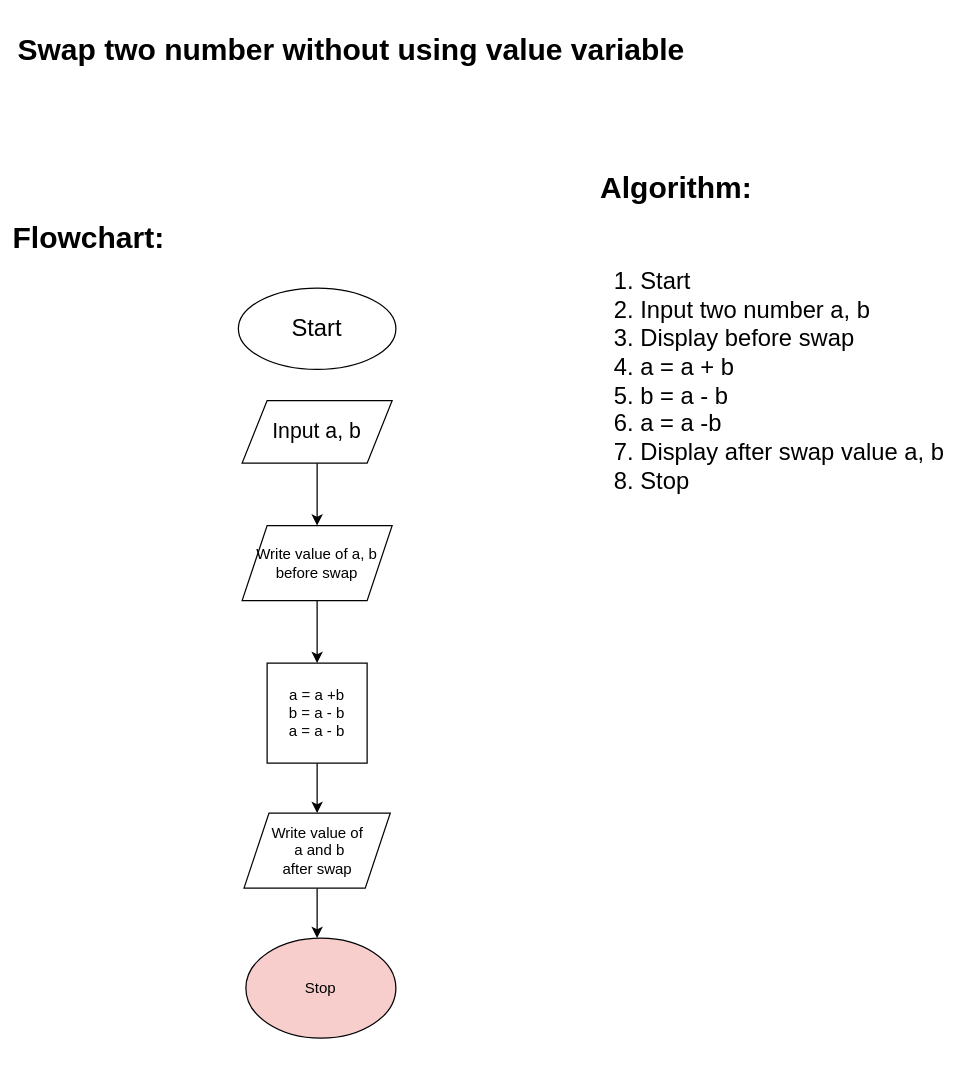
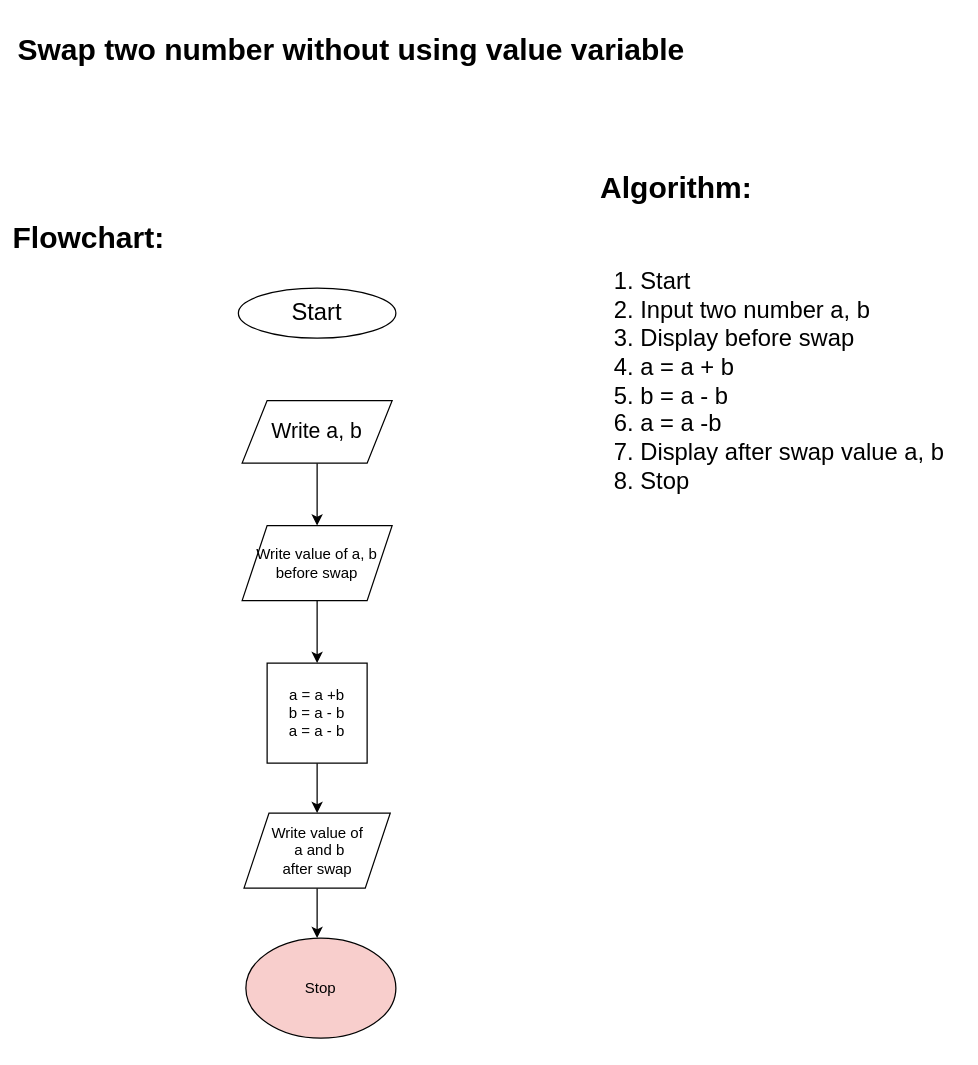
(317, 329) -> (317, 313)
(317, 432) -> (317, 432)
